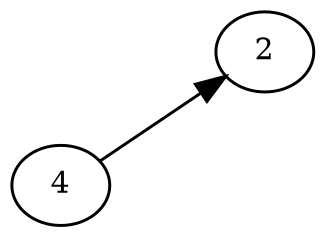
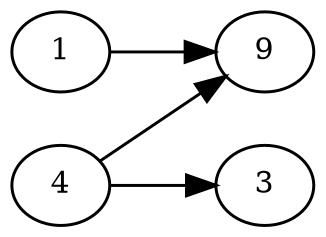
none -> (61, 52)
(265, 52) -> (265, 52)
none -> (265, 185)
